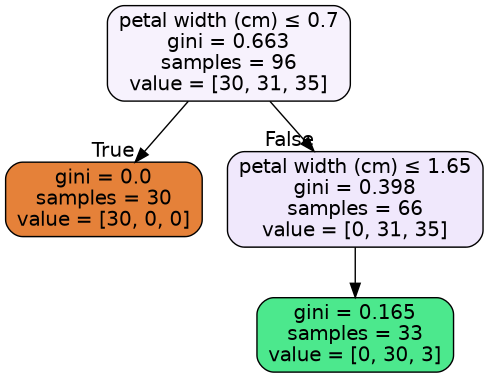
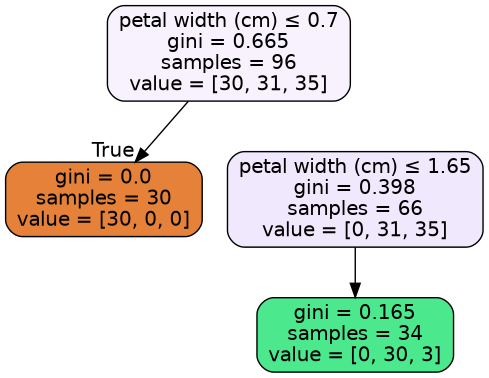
(229, 42) -> (229, 42)
(287, 121) -> none
(355, 334) -> (355, 334)
